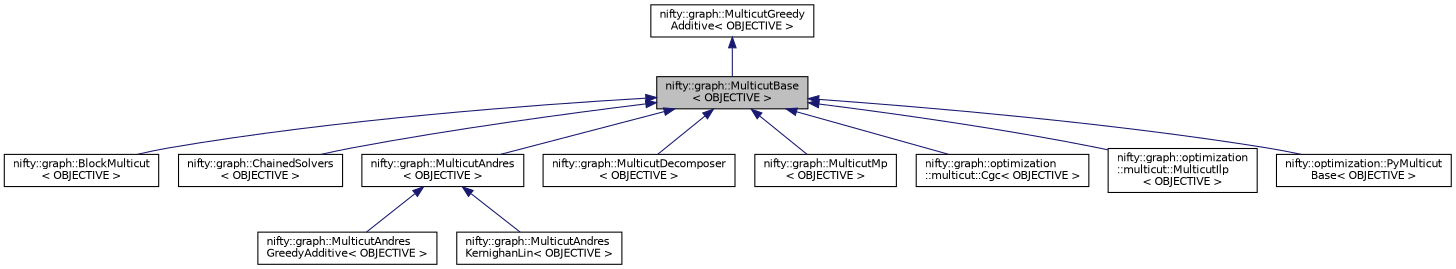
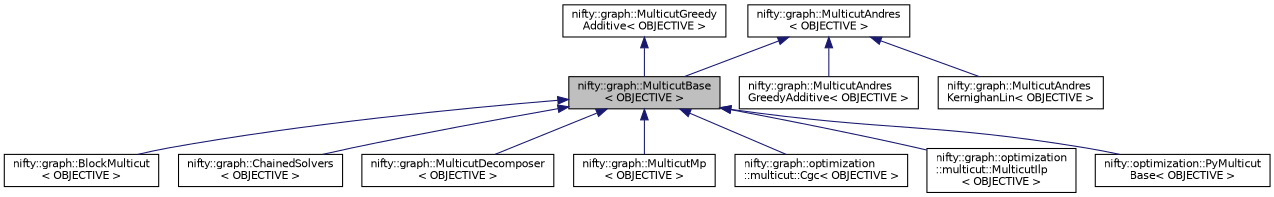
(582, 133) -> (732, 59)
